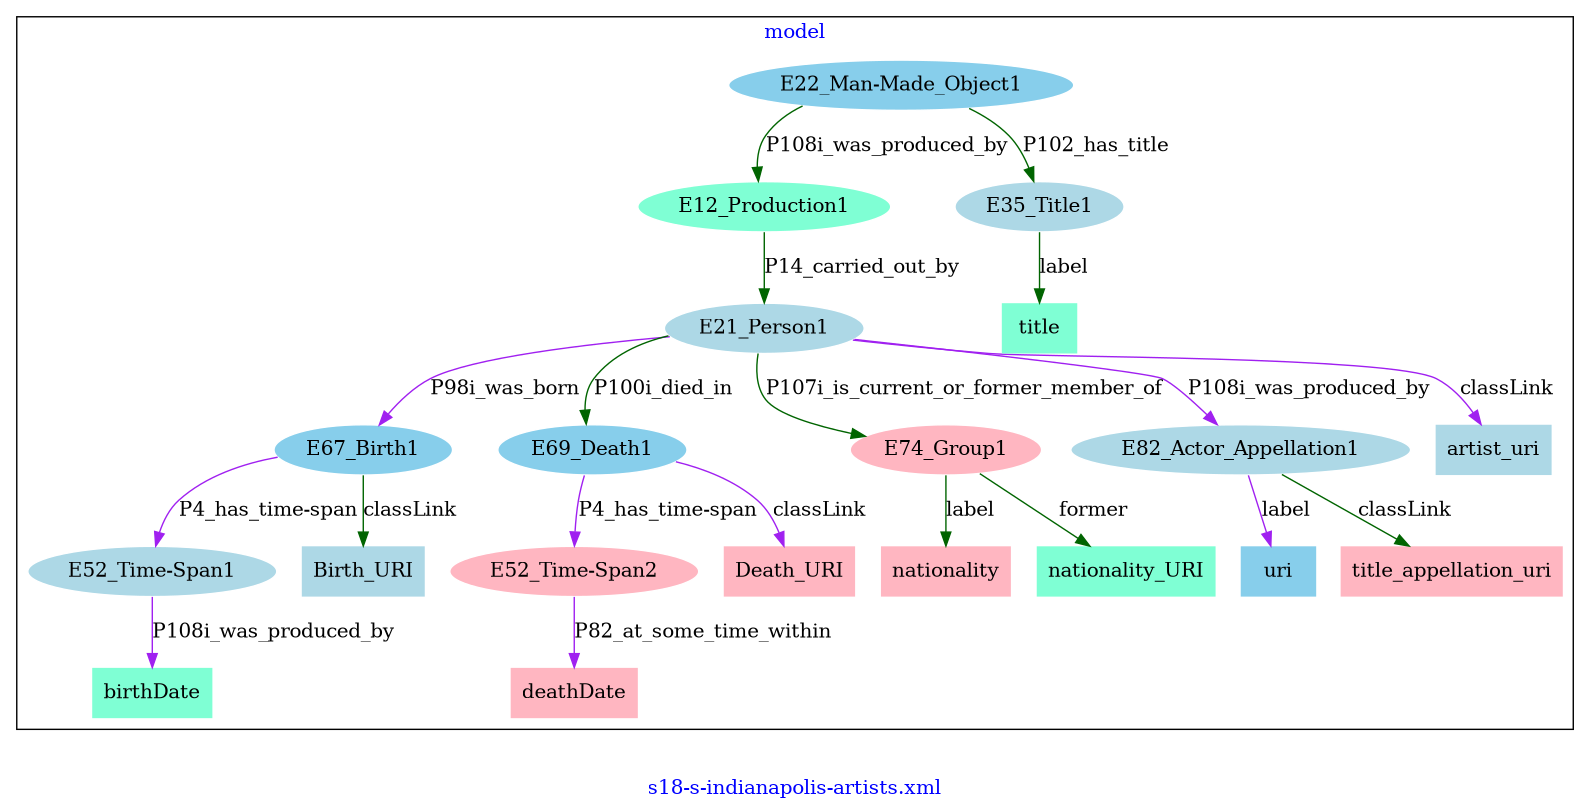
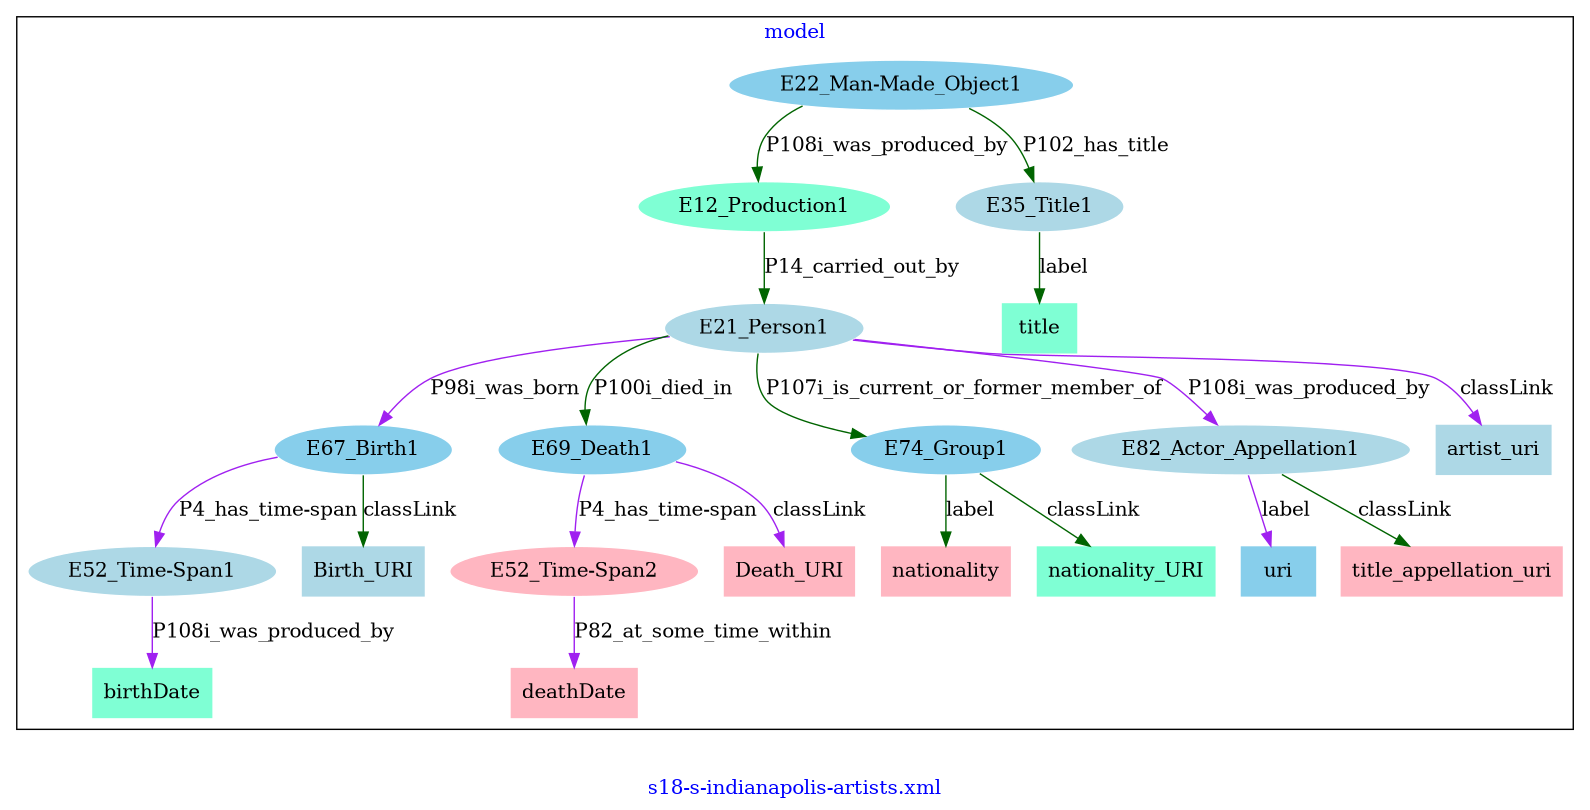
(946, 450) -> (946, 450)
(1093, 511) -> (1093, 511)
